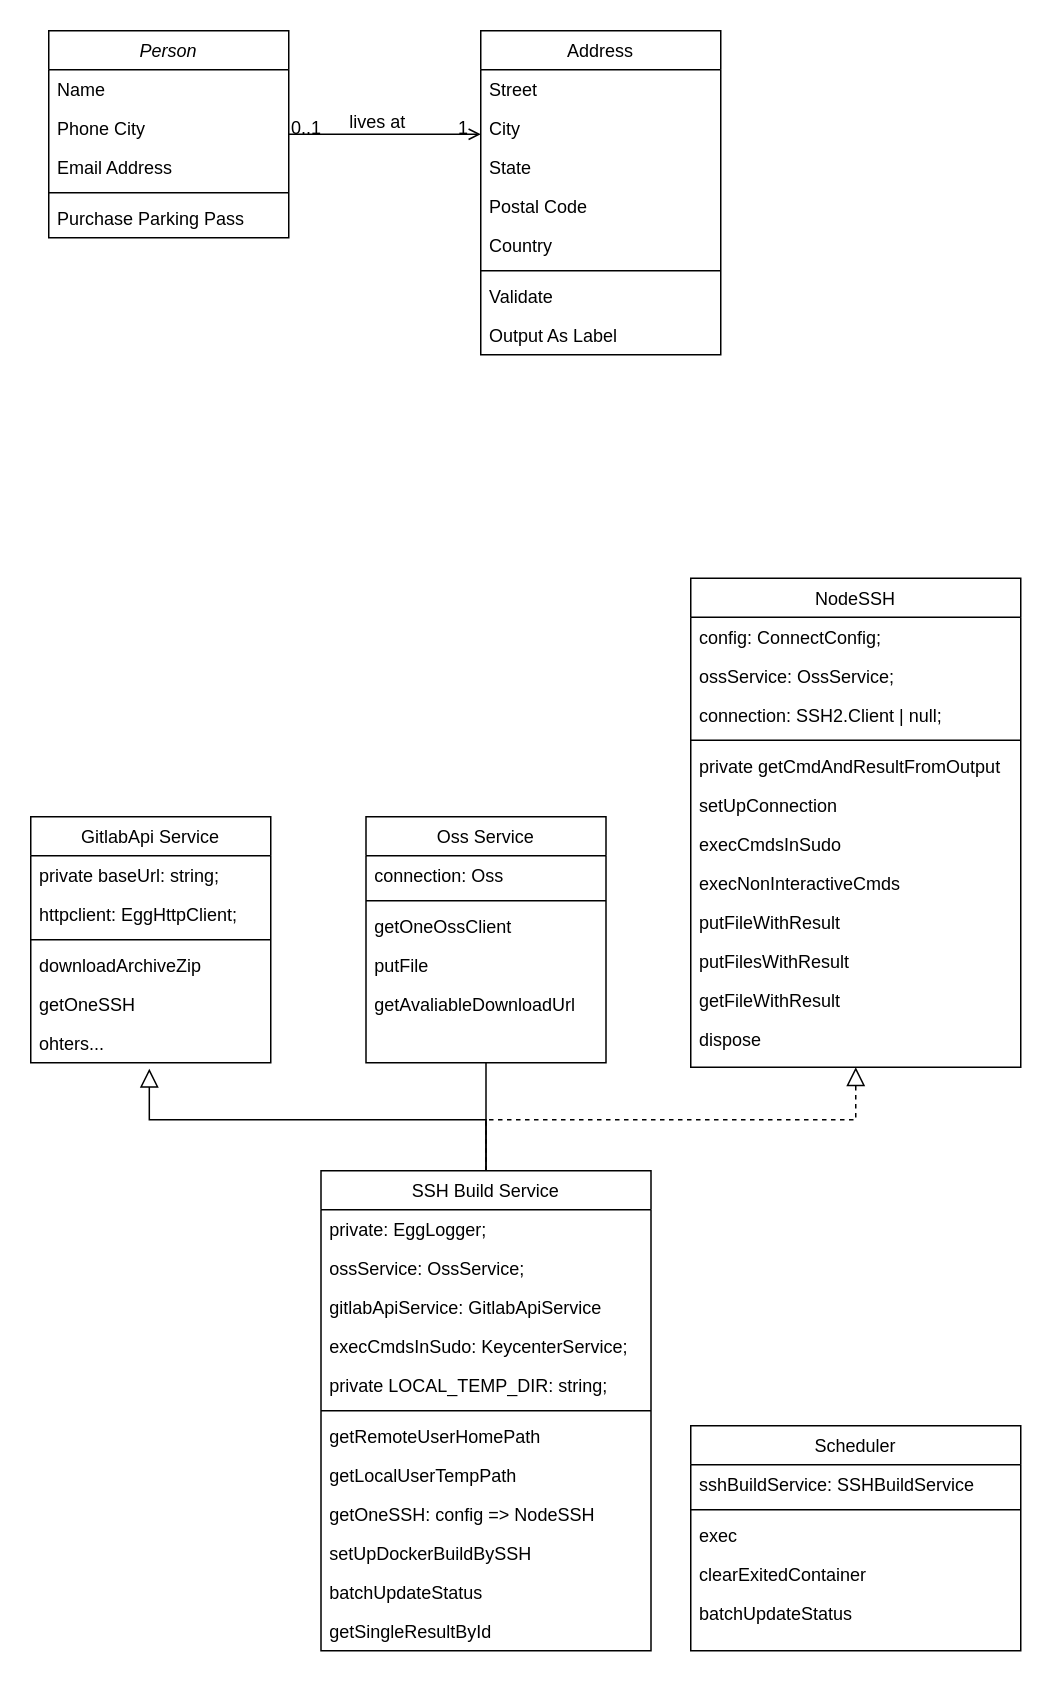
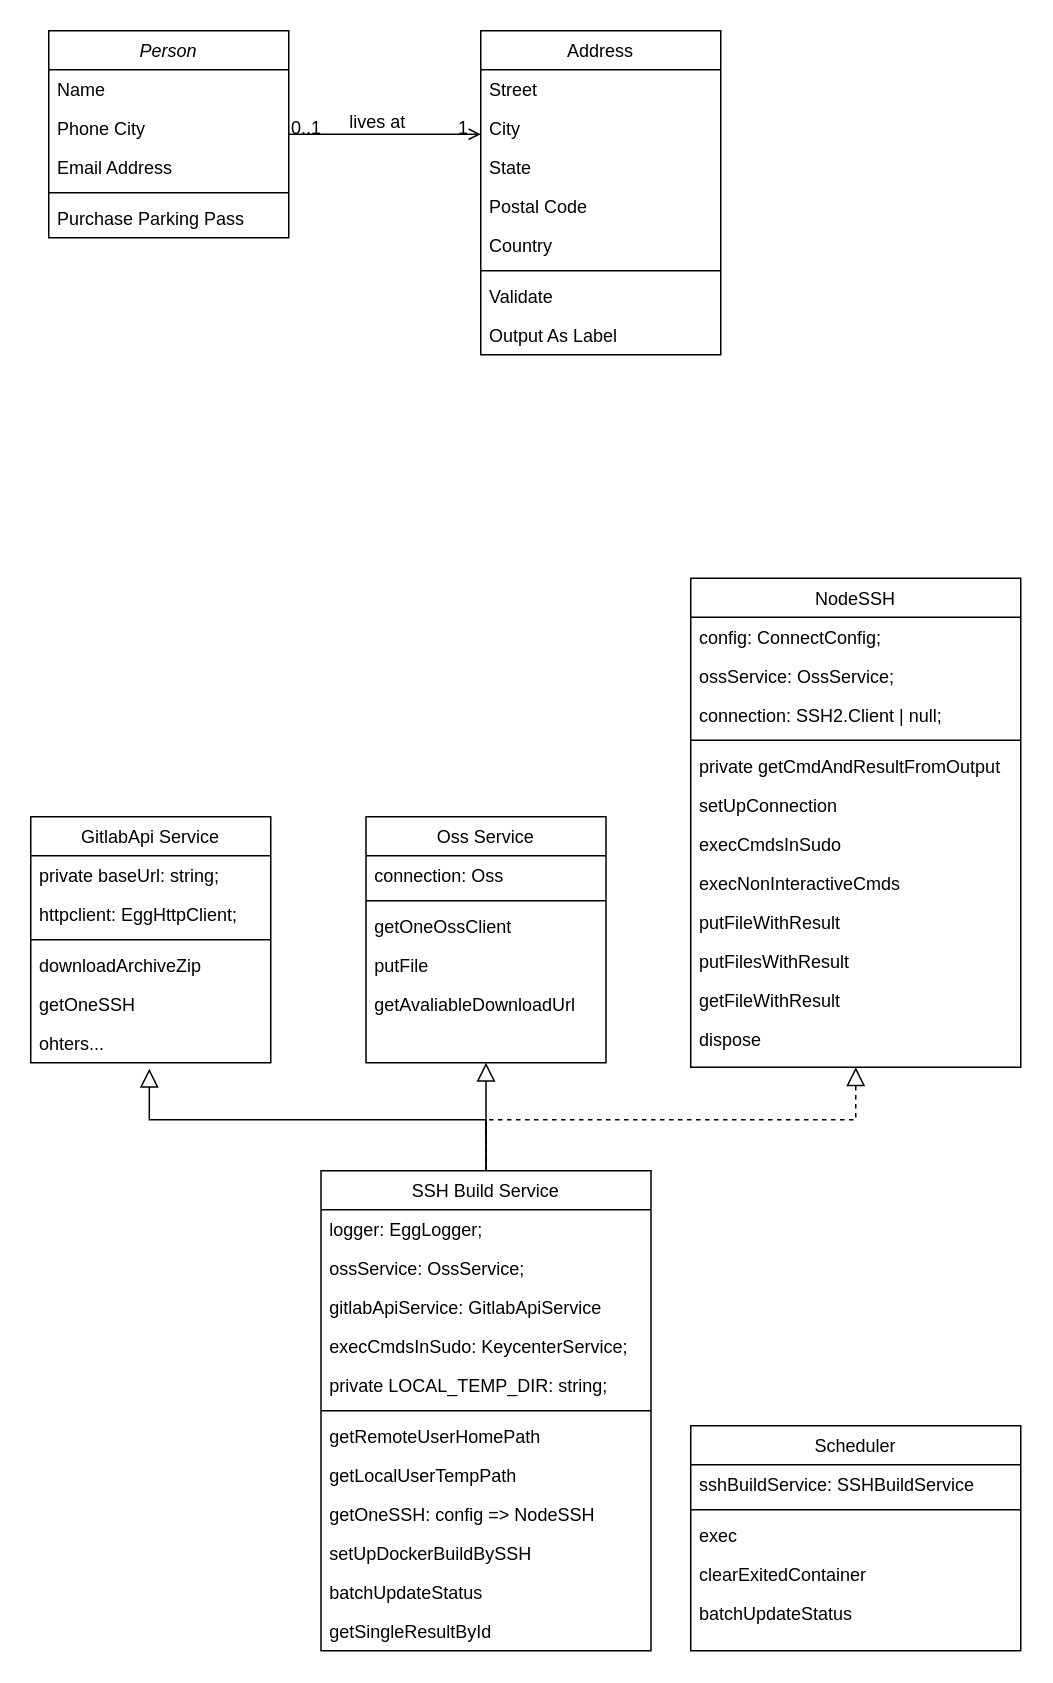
(486, 1074) -> (486, 1082)
(416, 1230) -> (411, 1230)
